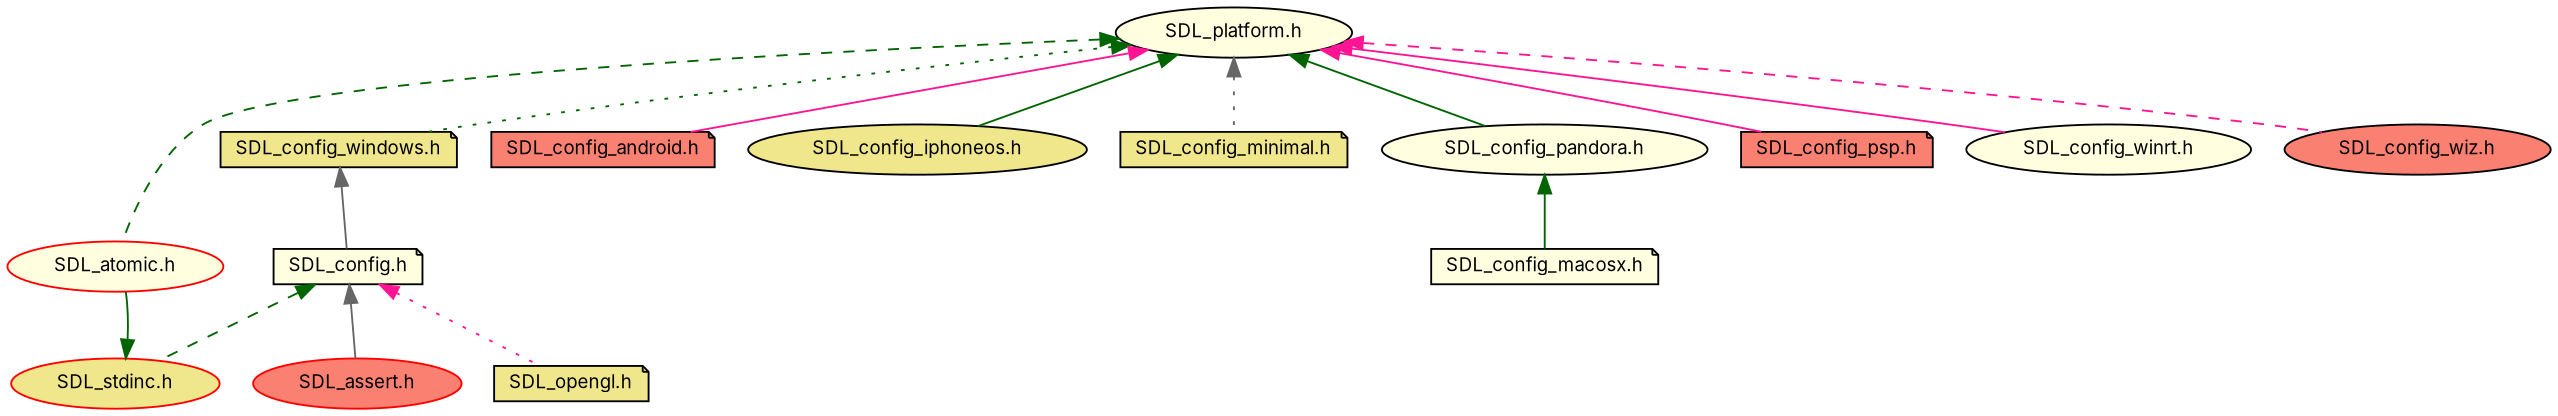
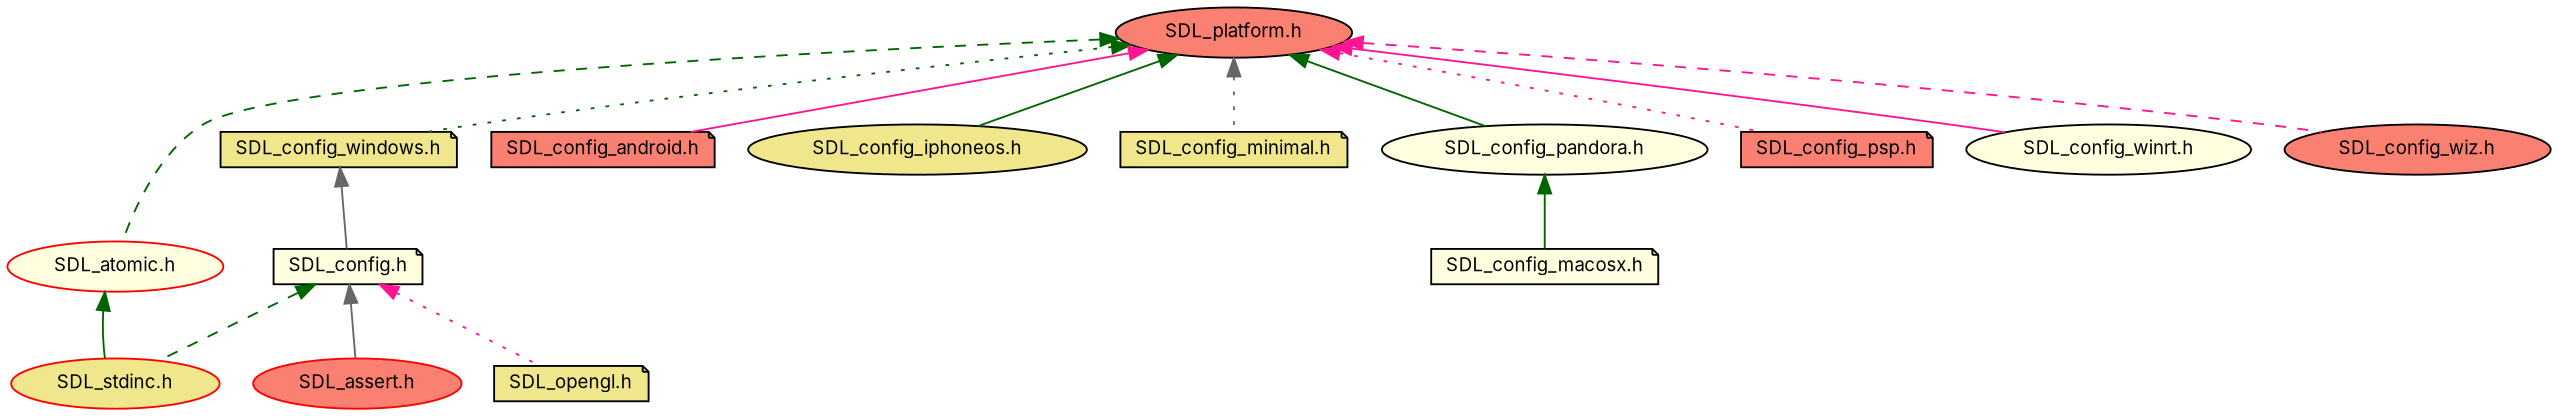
(1234, 33) -> (1234, 33)
(1551, 91) -> (1551, 91)
(128, 316) -> (103, 335)
